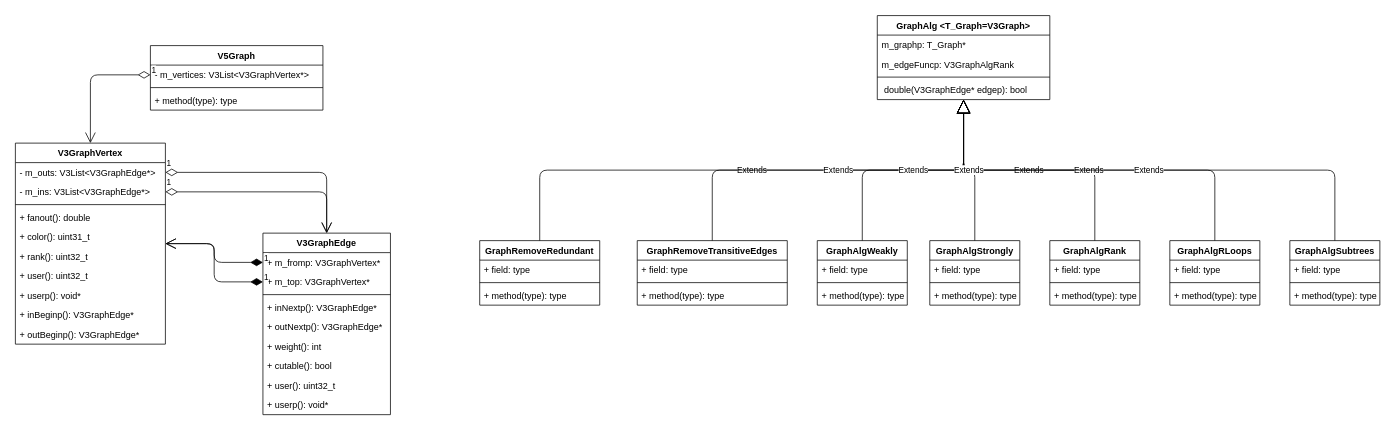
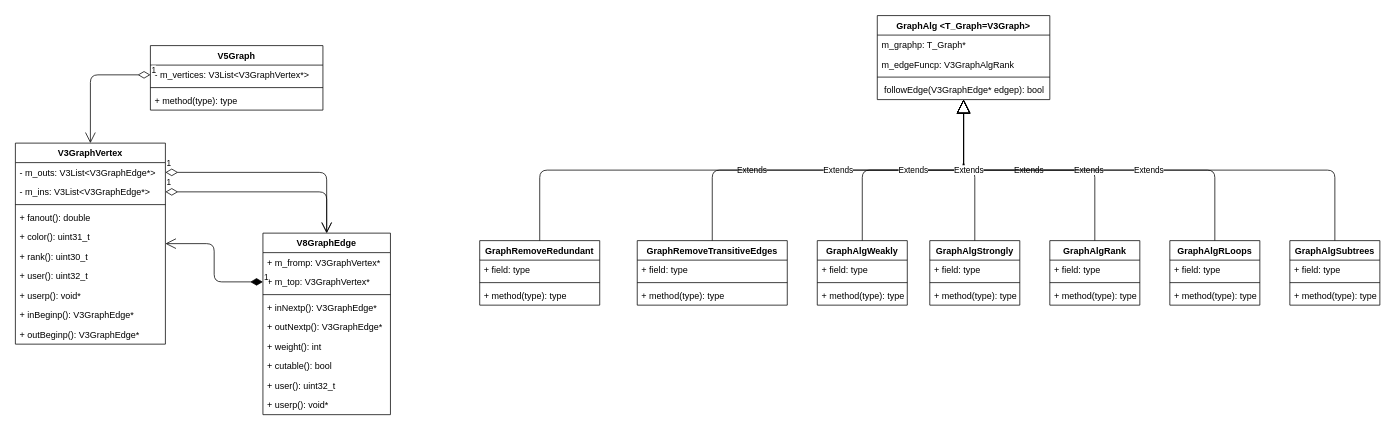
(956, 90) -> (965, 90)
(326, 243) -> (326, 243)
(60, 257) -> (60, 257)
(234, 262) -> none
